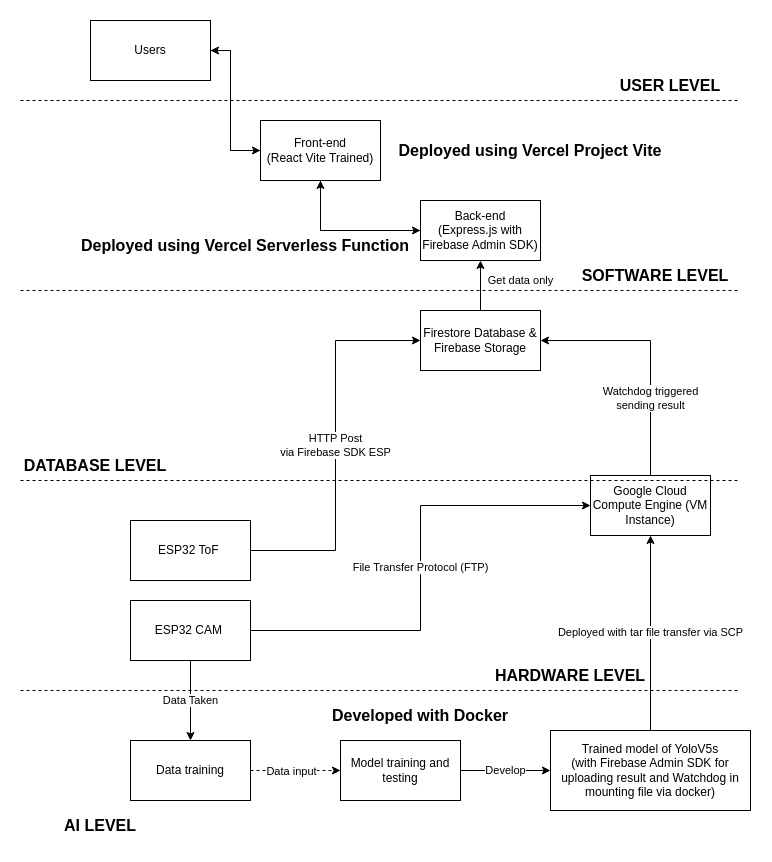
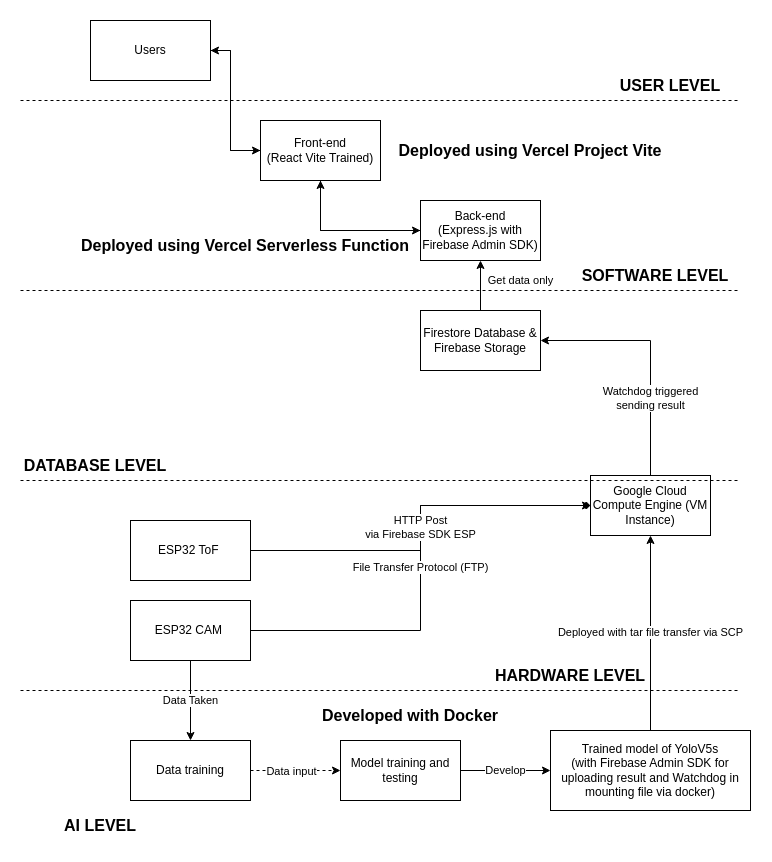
(336, 408) -> (376, 551)
(421, 553) -> (421, 553)
(421, 716) -> (411, 716)
